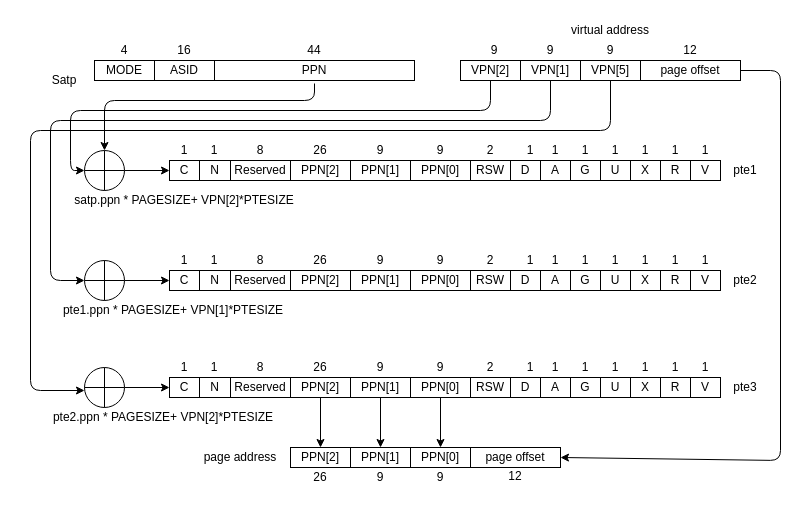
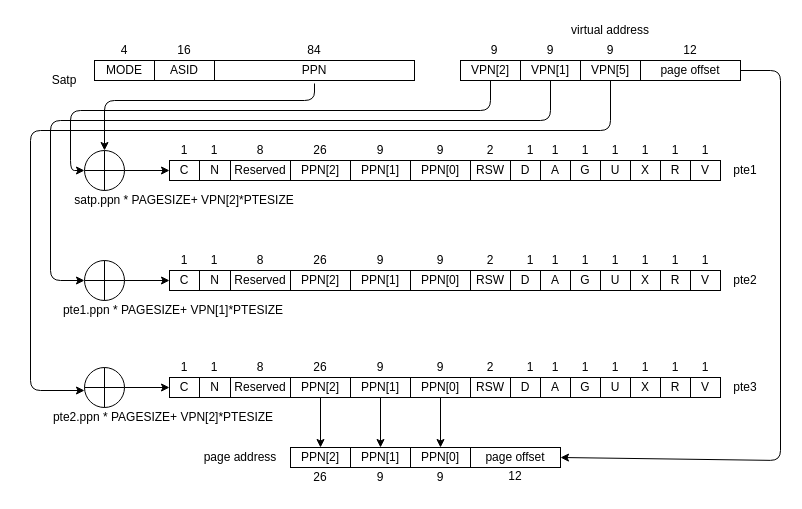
(315, 51) -> (315, 51)
